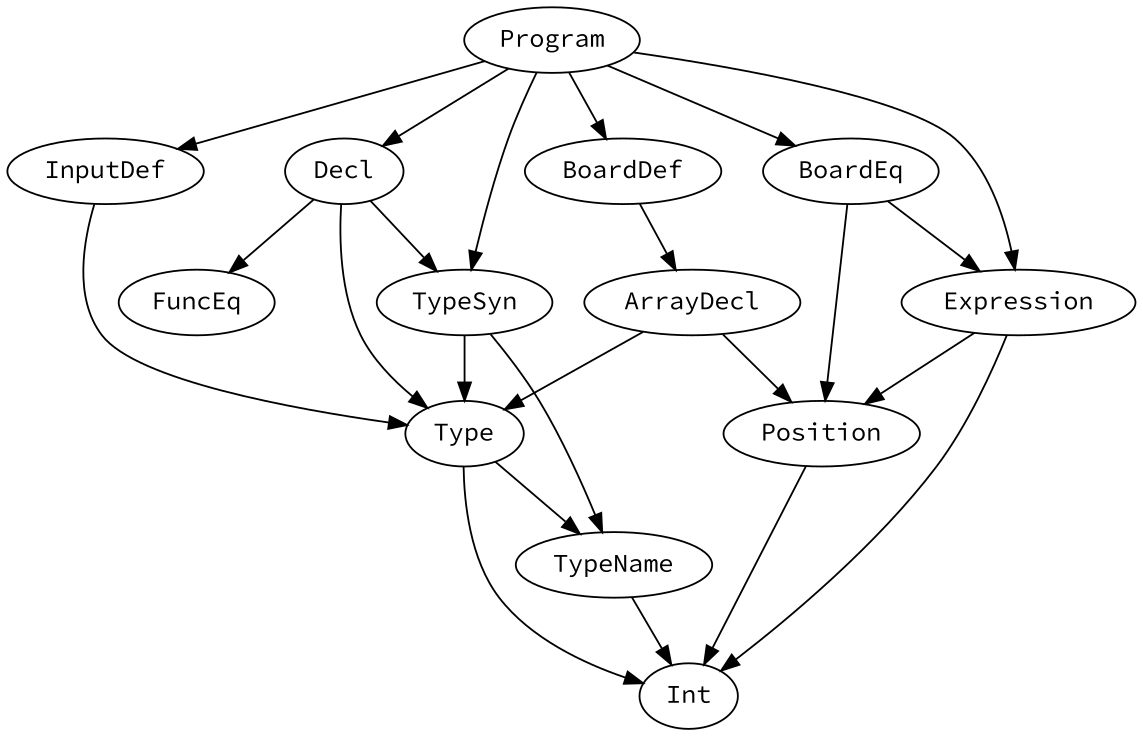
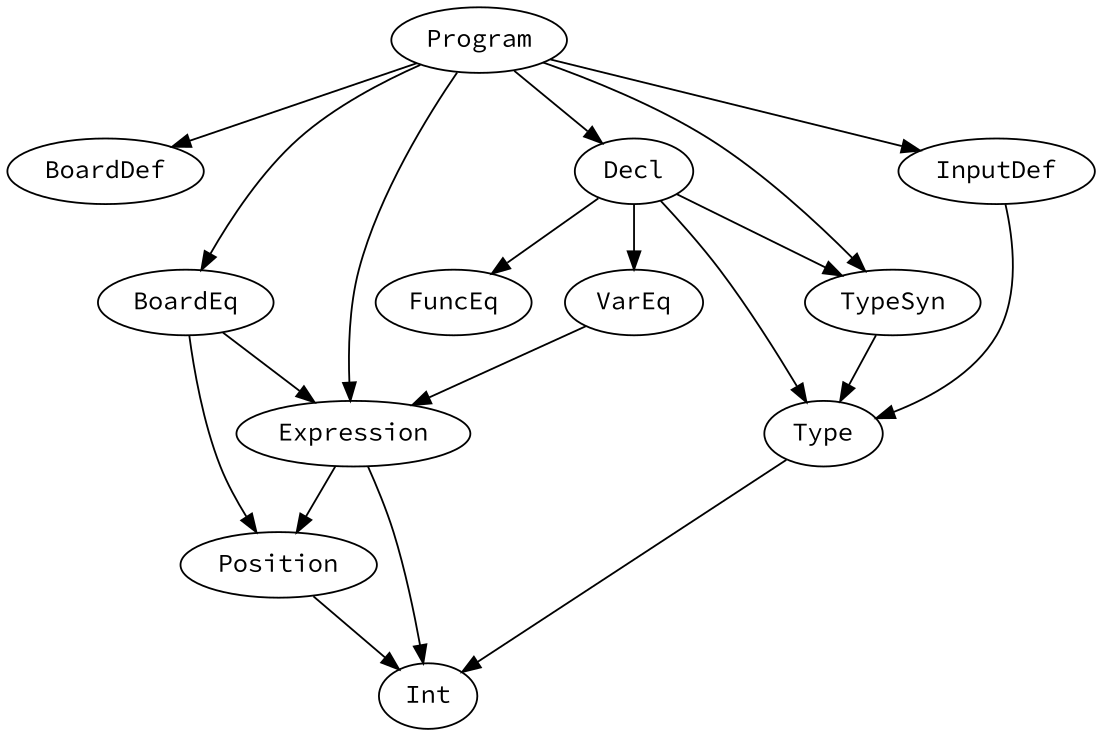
none -> (634, 302)
(692, 302) -> none
(614, 565) -> none
